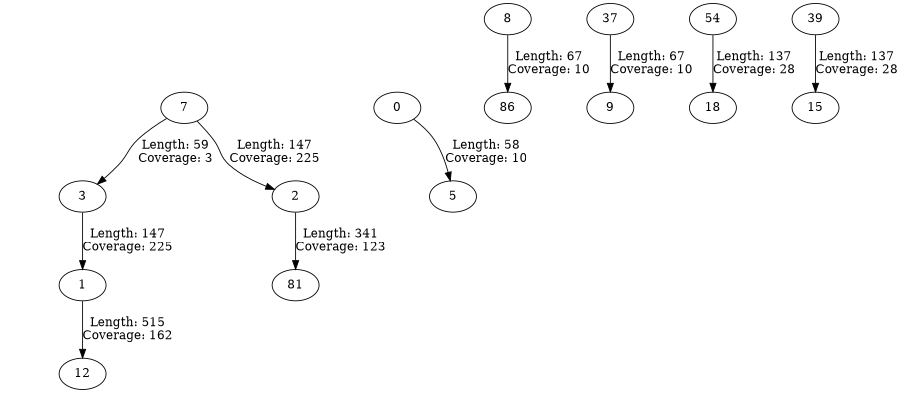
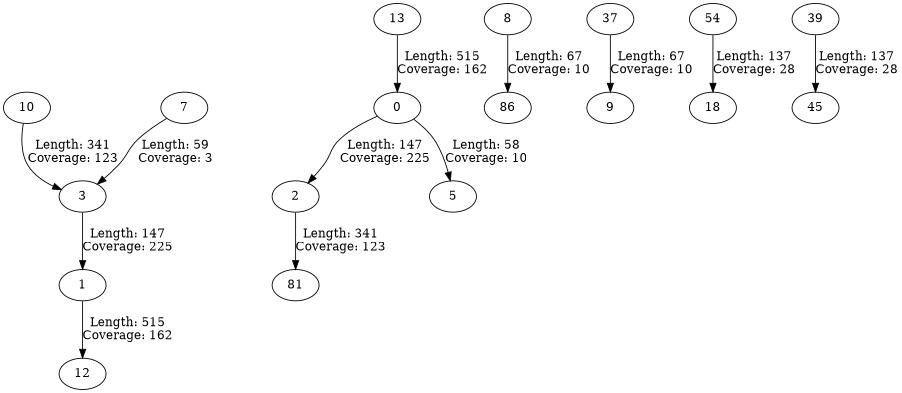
none -> (397, 19)
none -> (27, 108)
(816, 108) -> (816, 108)
(225, 161) -> (339, 140)
